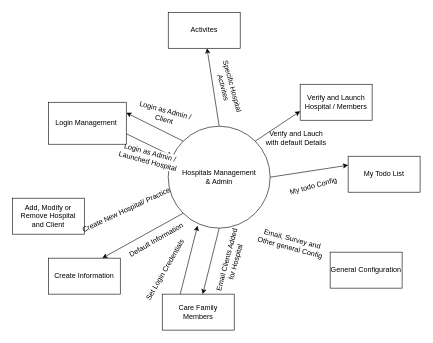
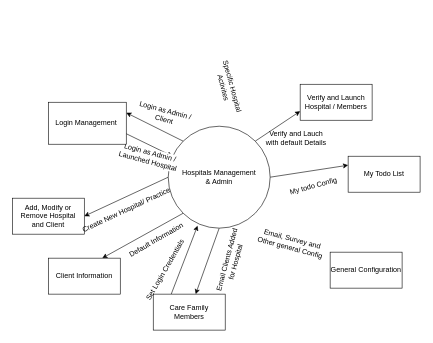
(204, 30) -> none
(213, 89) -> none
none -> (128, 196)
(84, 276) -> (84, 276)
(198, 312) -> (189, 312)
